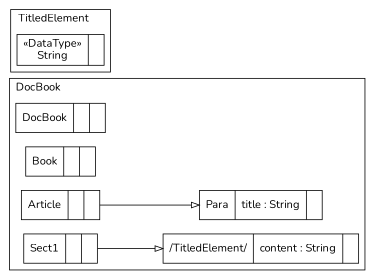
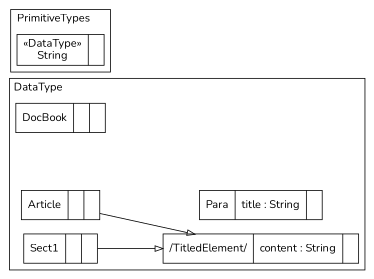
(54, 19) -> (54, 19)
(38, 87) -> (38, 87)
(61, 162) -> none
(146, 205) -> (144, 223)
